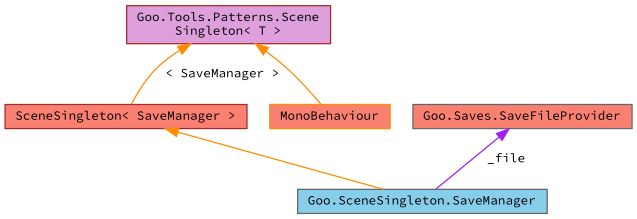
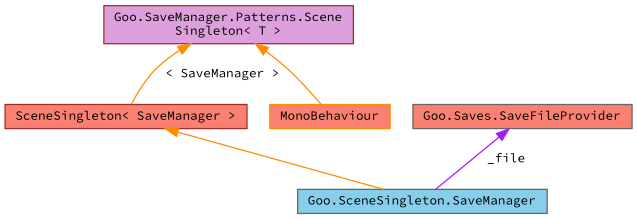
(229, 25) -> (229, 25)
